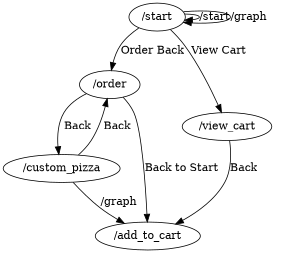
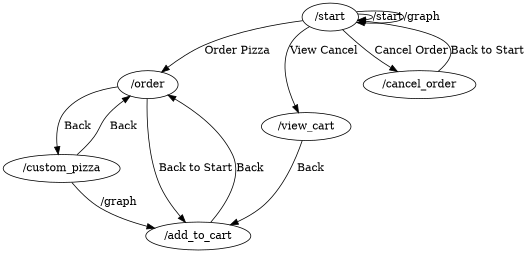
(152, 51) -> (237, 51)
(219, 51) -> (324, 51)
none -> (420, 85)
none -> (231, 152)
